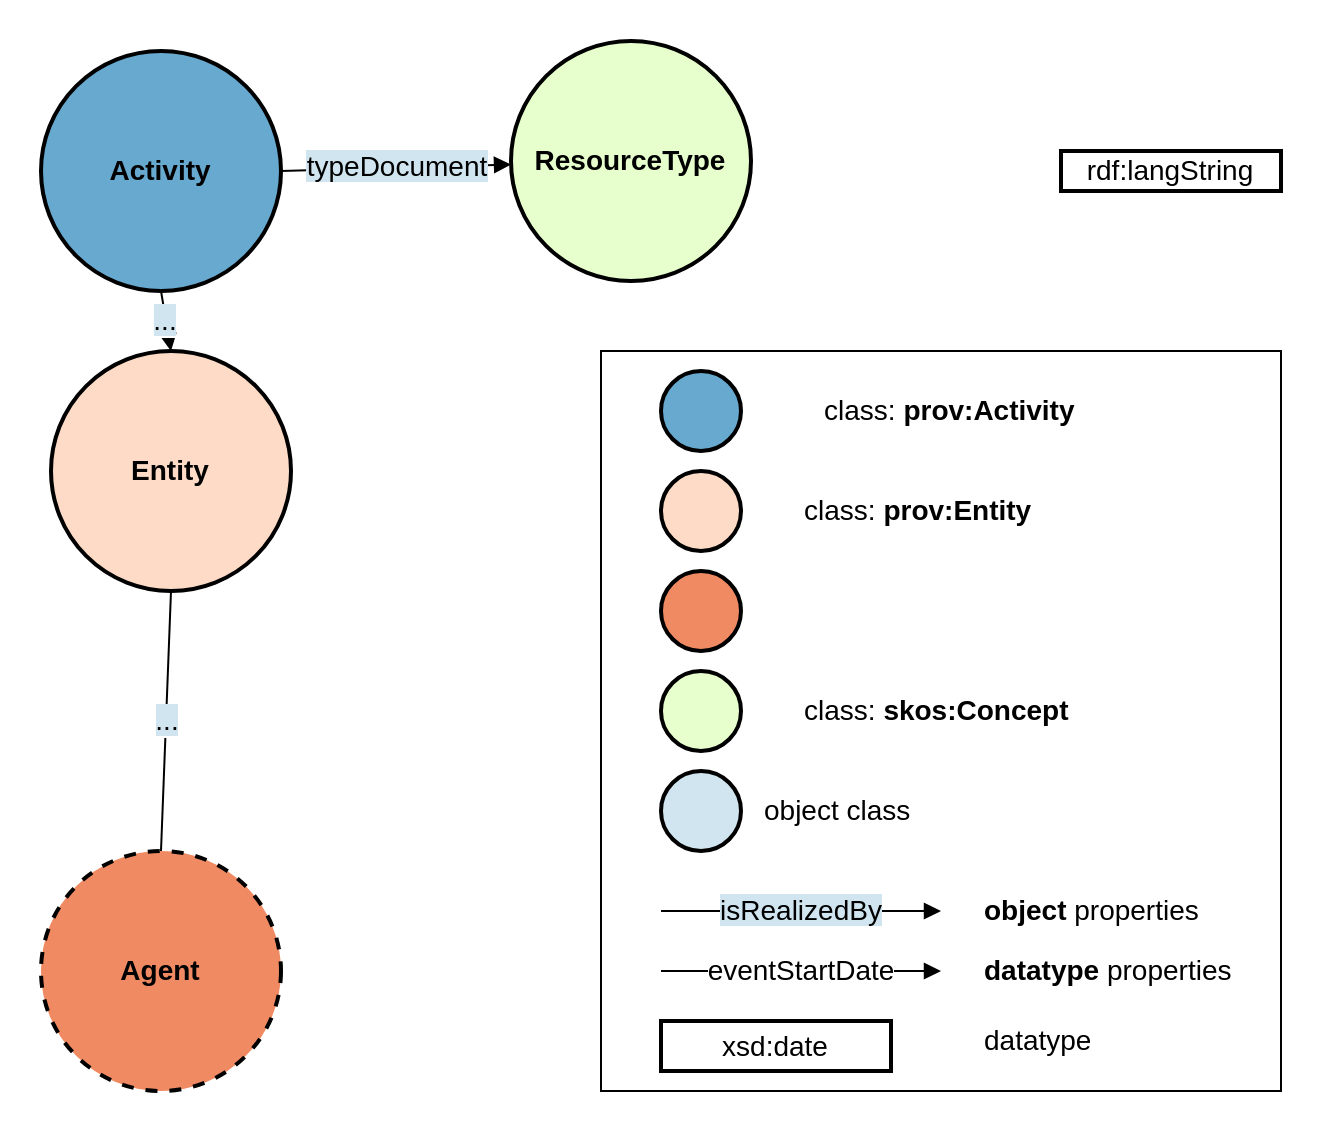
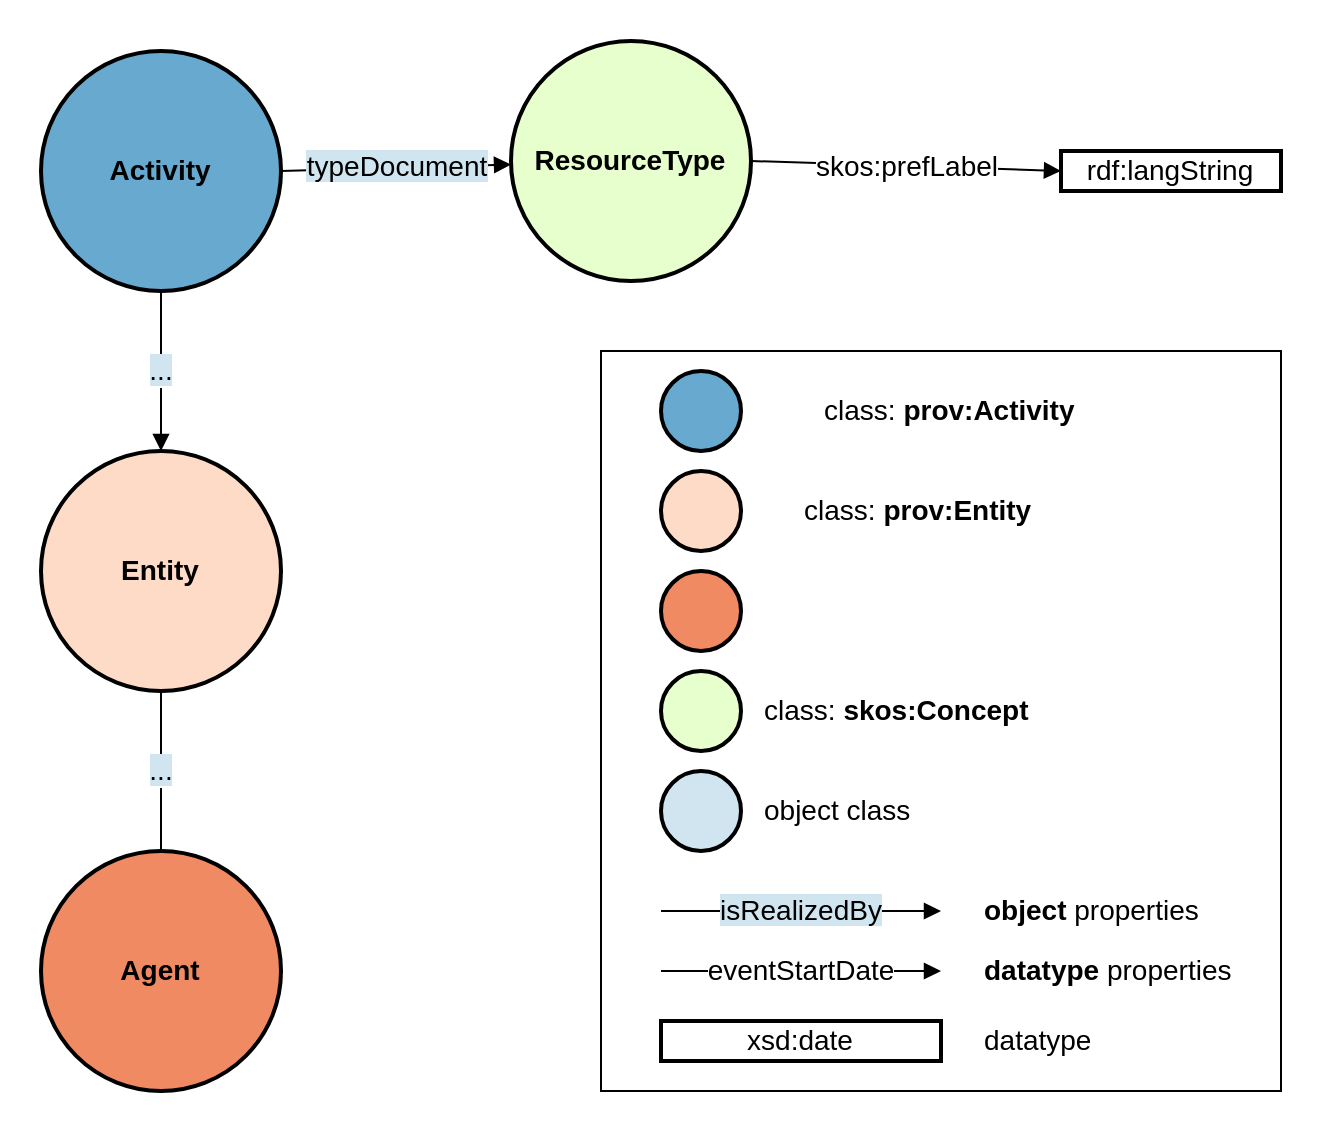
none -> (843, 164)
(171, 471) -> (161, 571)
(951, 711) -> (911, 711)
(161, 971) -> (161, 971)
(776, 1046) -> (801, 1041)
